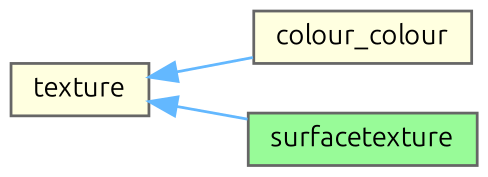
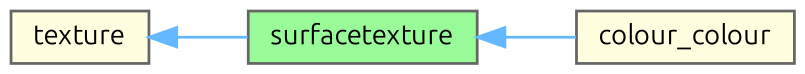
(215, 65) -> (541, 37)
